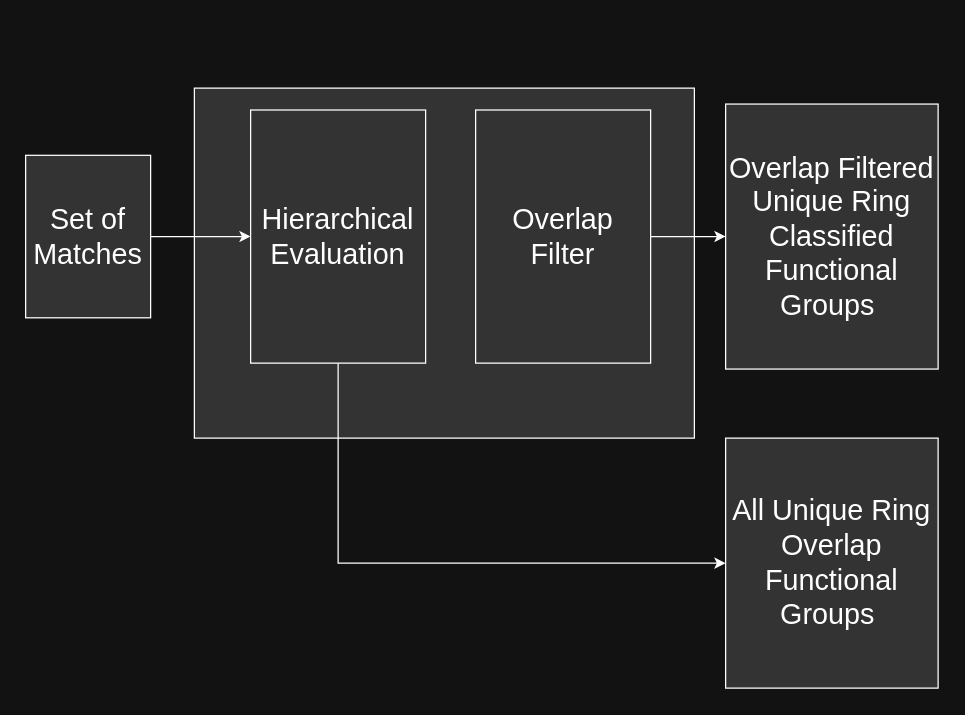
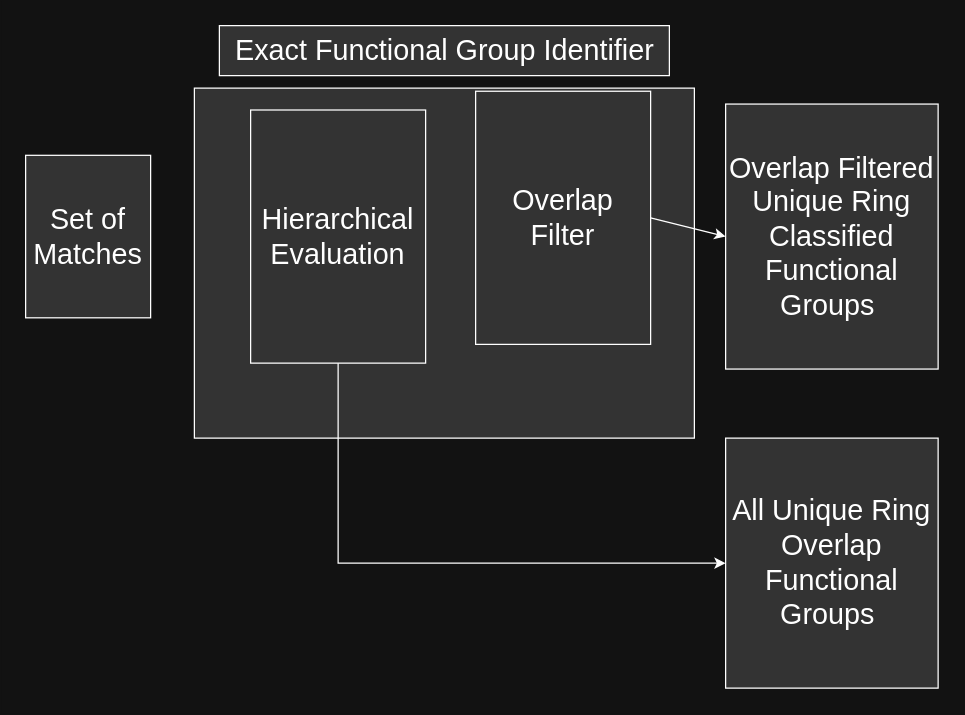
none -> (444, 51)
(197, 237) -> none
(563, 237) -> (563, 218)
